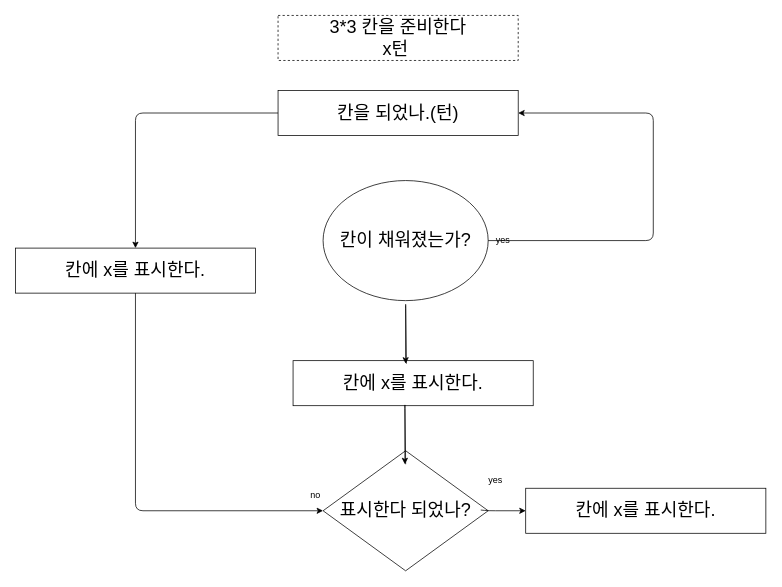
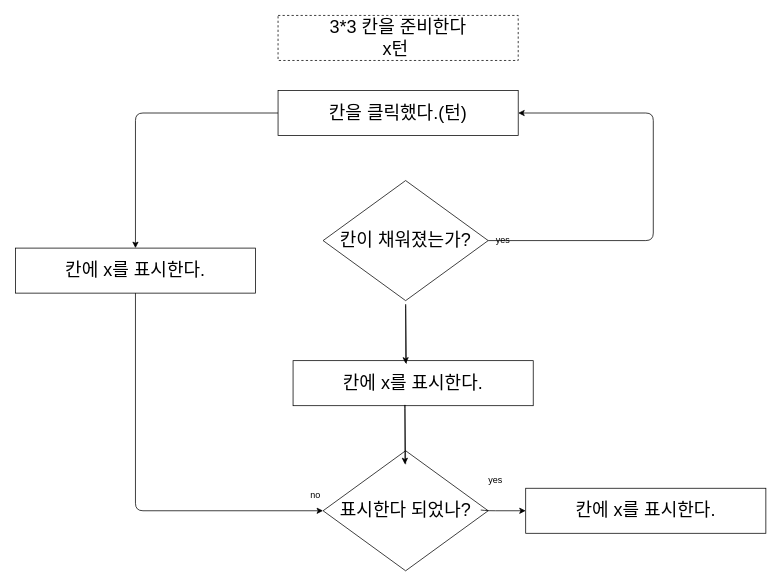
(398, 113) -> (398, 113)
(405, 240) -> (405, 240)
